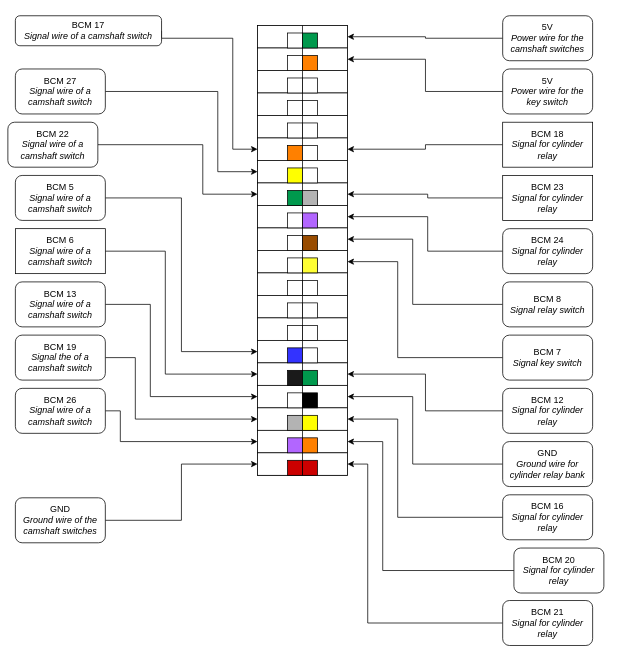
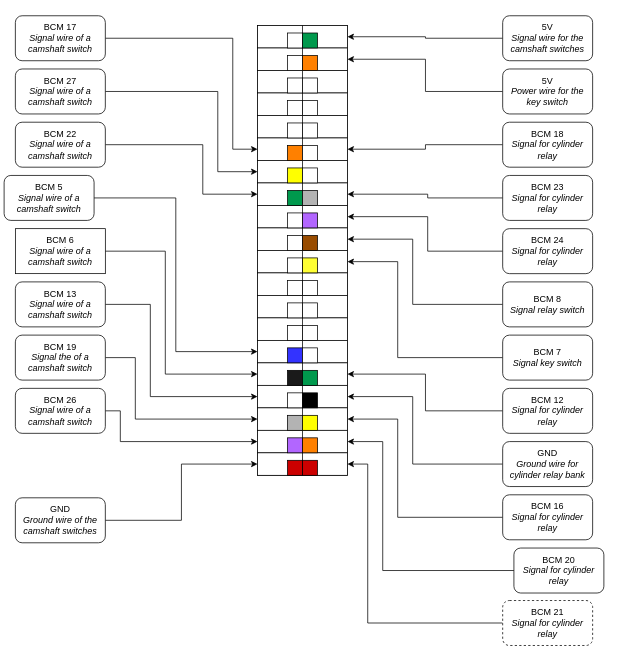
(89, 30) -> (60, 38)
(548, 38) -> (548, 38)
(53, 144) -> (60, 144)
(548, 144) -> (548, 144)
(60, 198) -> (49, 198)
(548, 198) -> (548, 198)
(548, 623) -> (548, 623)
